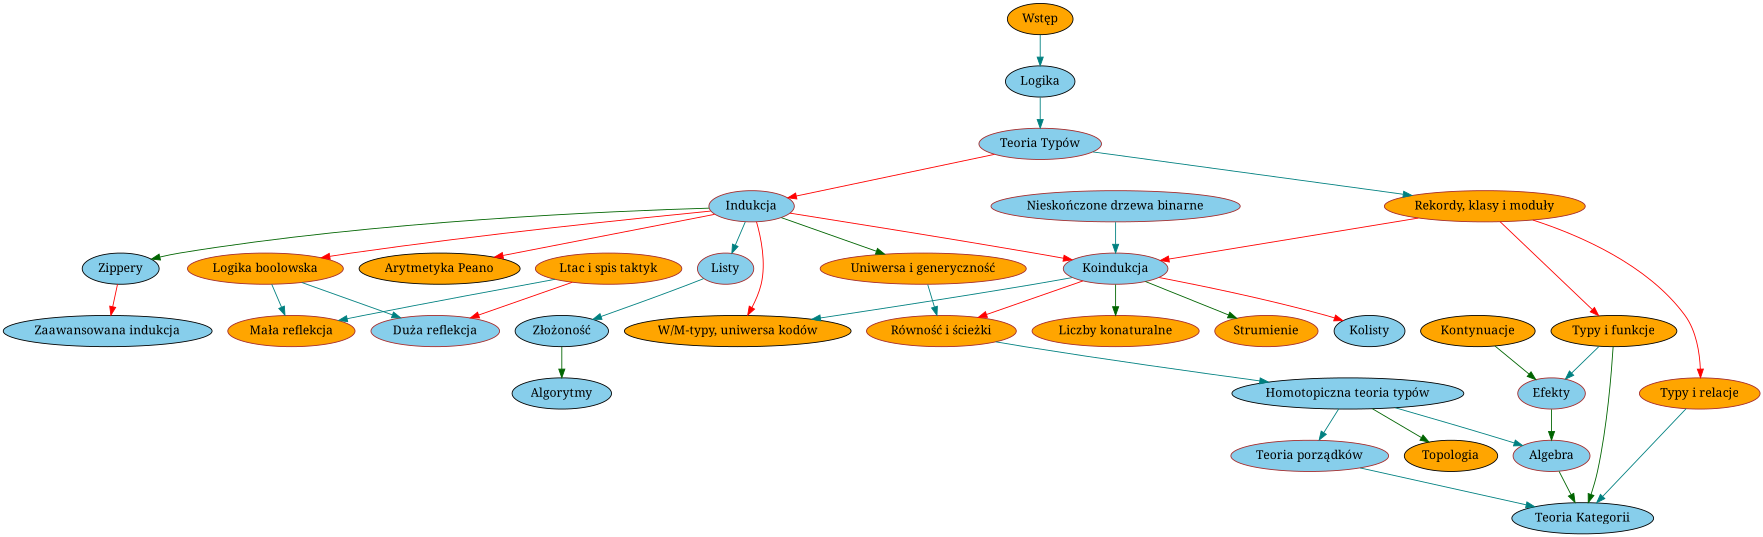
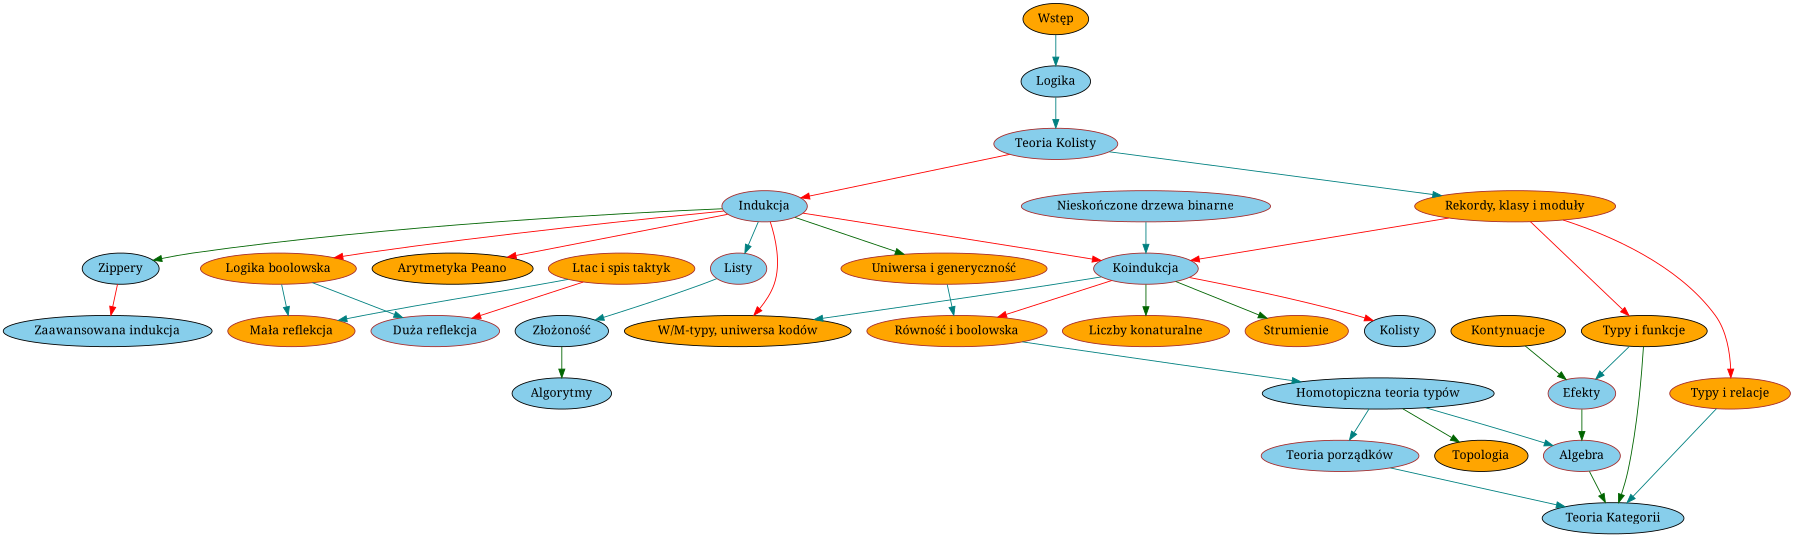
(1040, 144) -> (1056, 144)
(941, 331) -> (957, 331)
